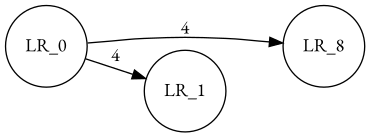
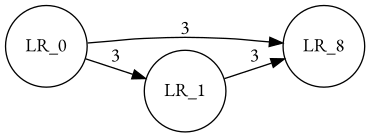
(185, 29) -> (185, 29)
(116, 56) -> (116, 56)
none -> (248, 71)
